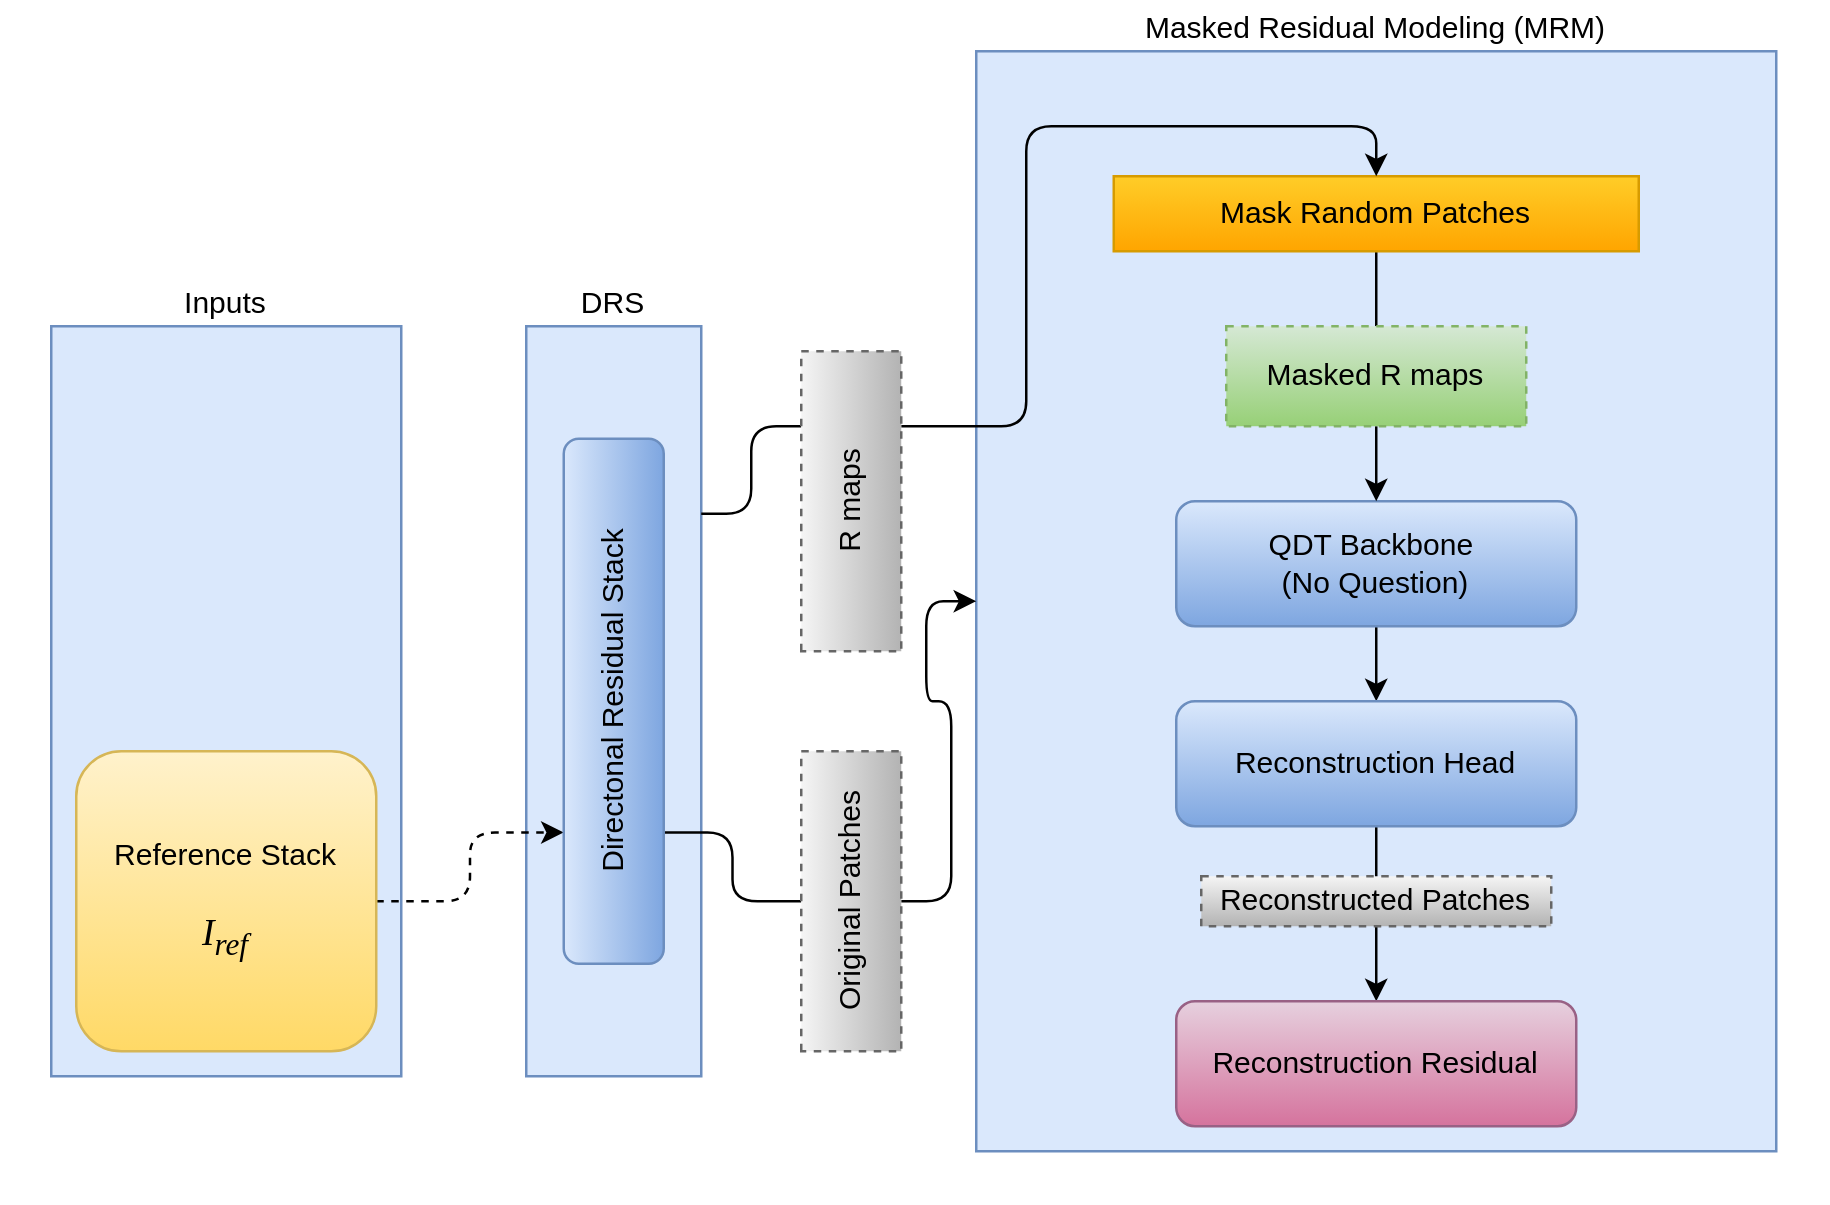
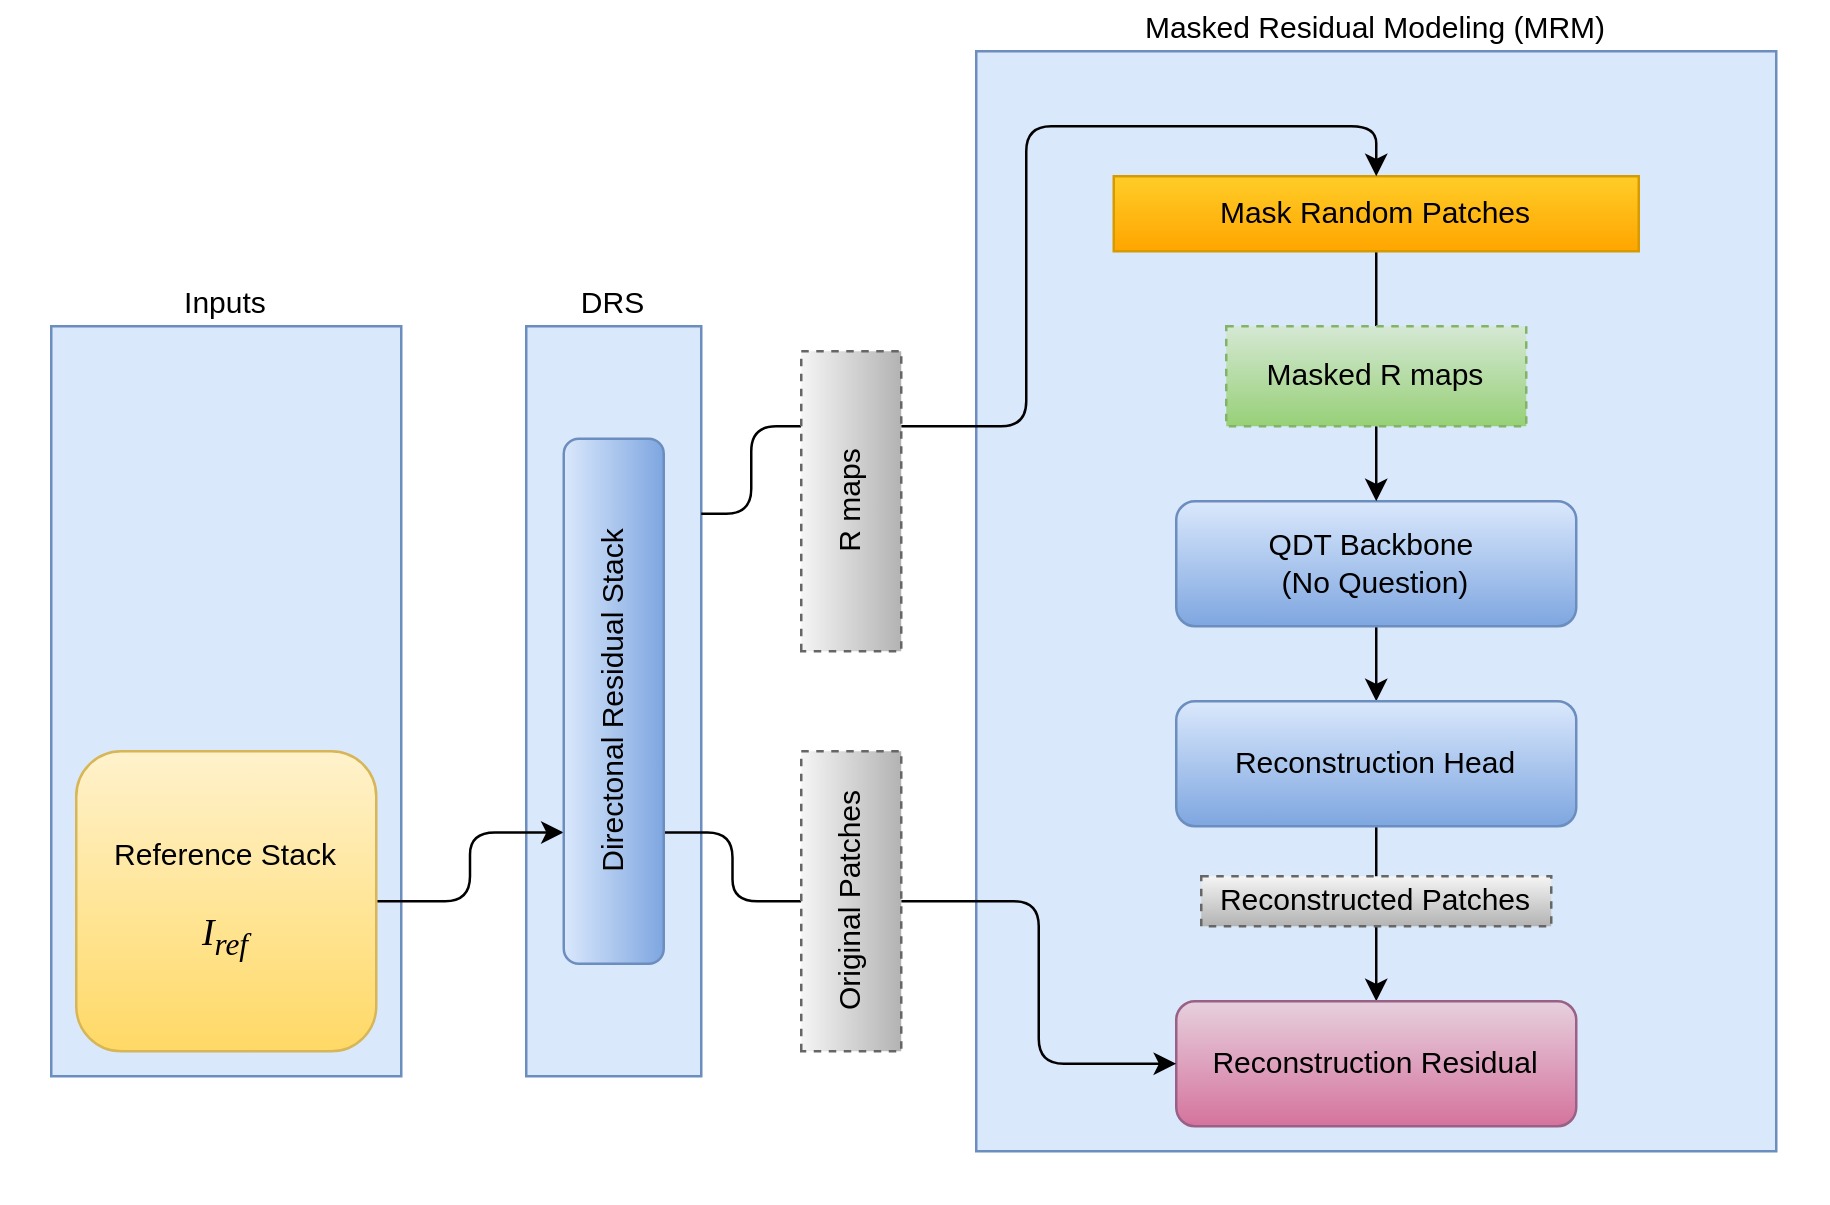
(951, 742) -> (1039, 989)
(470, 872) -> (470, 872)
